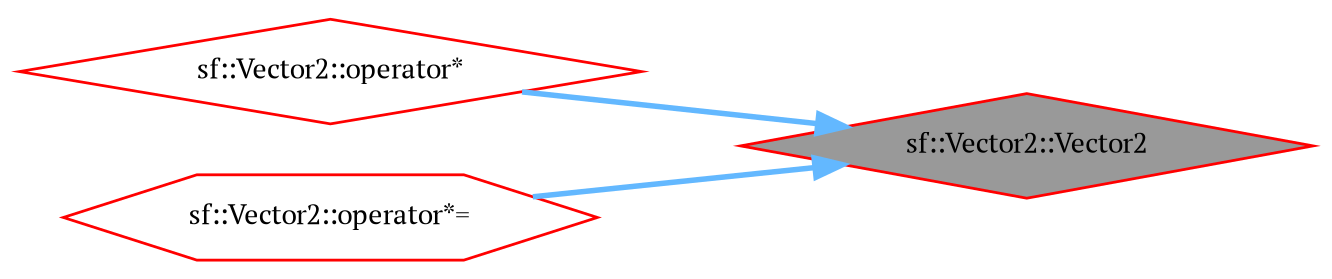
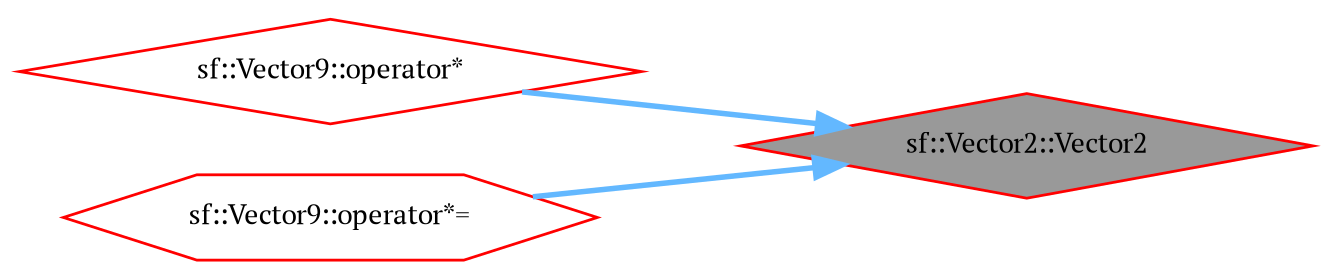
(330, 72) -> (330, 72)
(330, 217) -> (330, 217)
